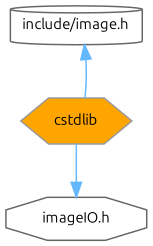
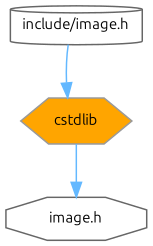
(86, 79) -> (67, 64)
(76, 219) -> (76, 219)
